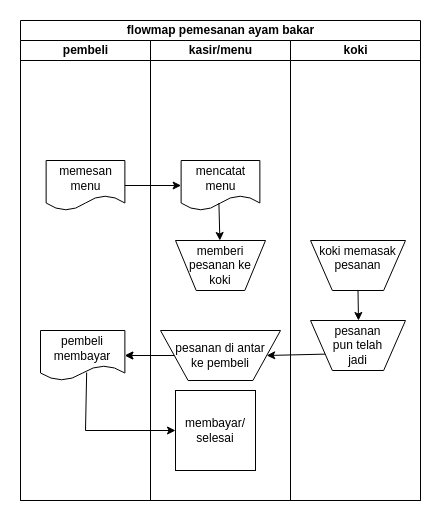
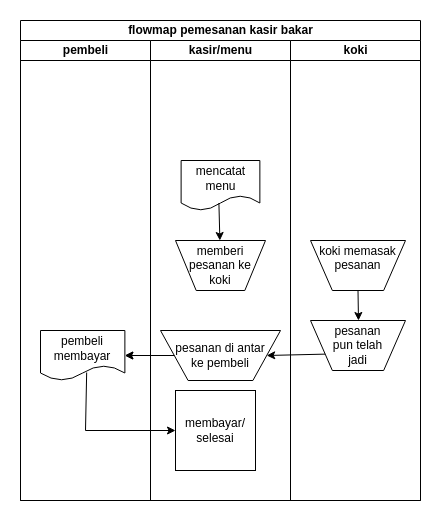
(221, 31) -> (221, 31)
(86, 186) -> none
(148, 186) -> none
